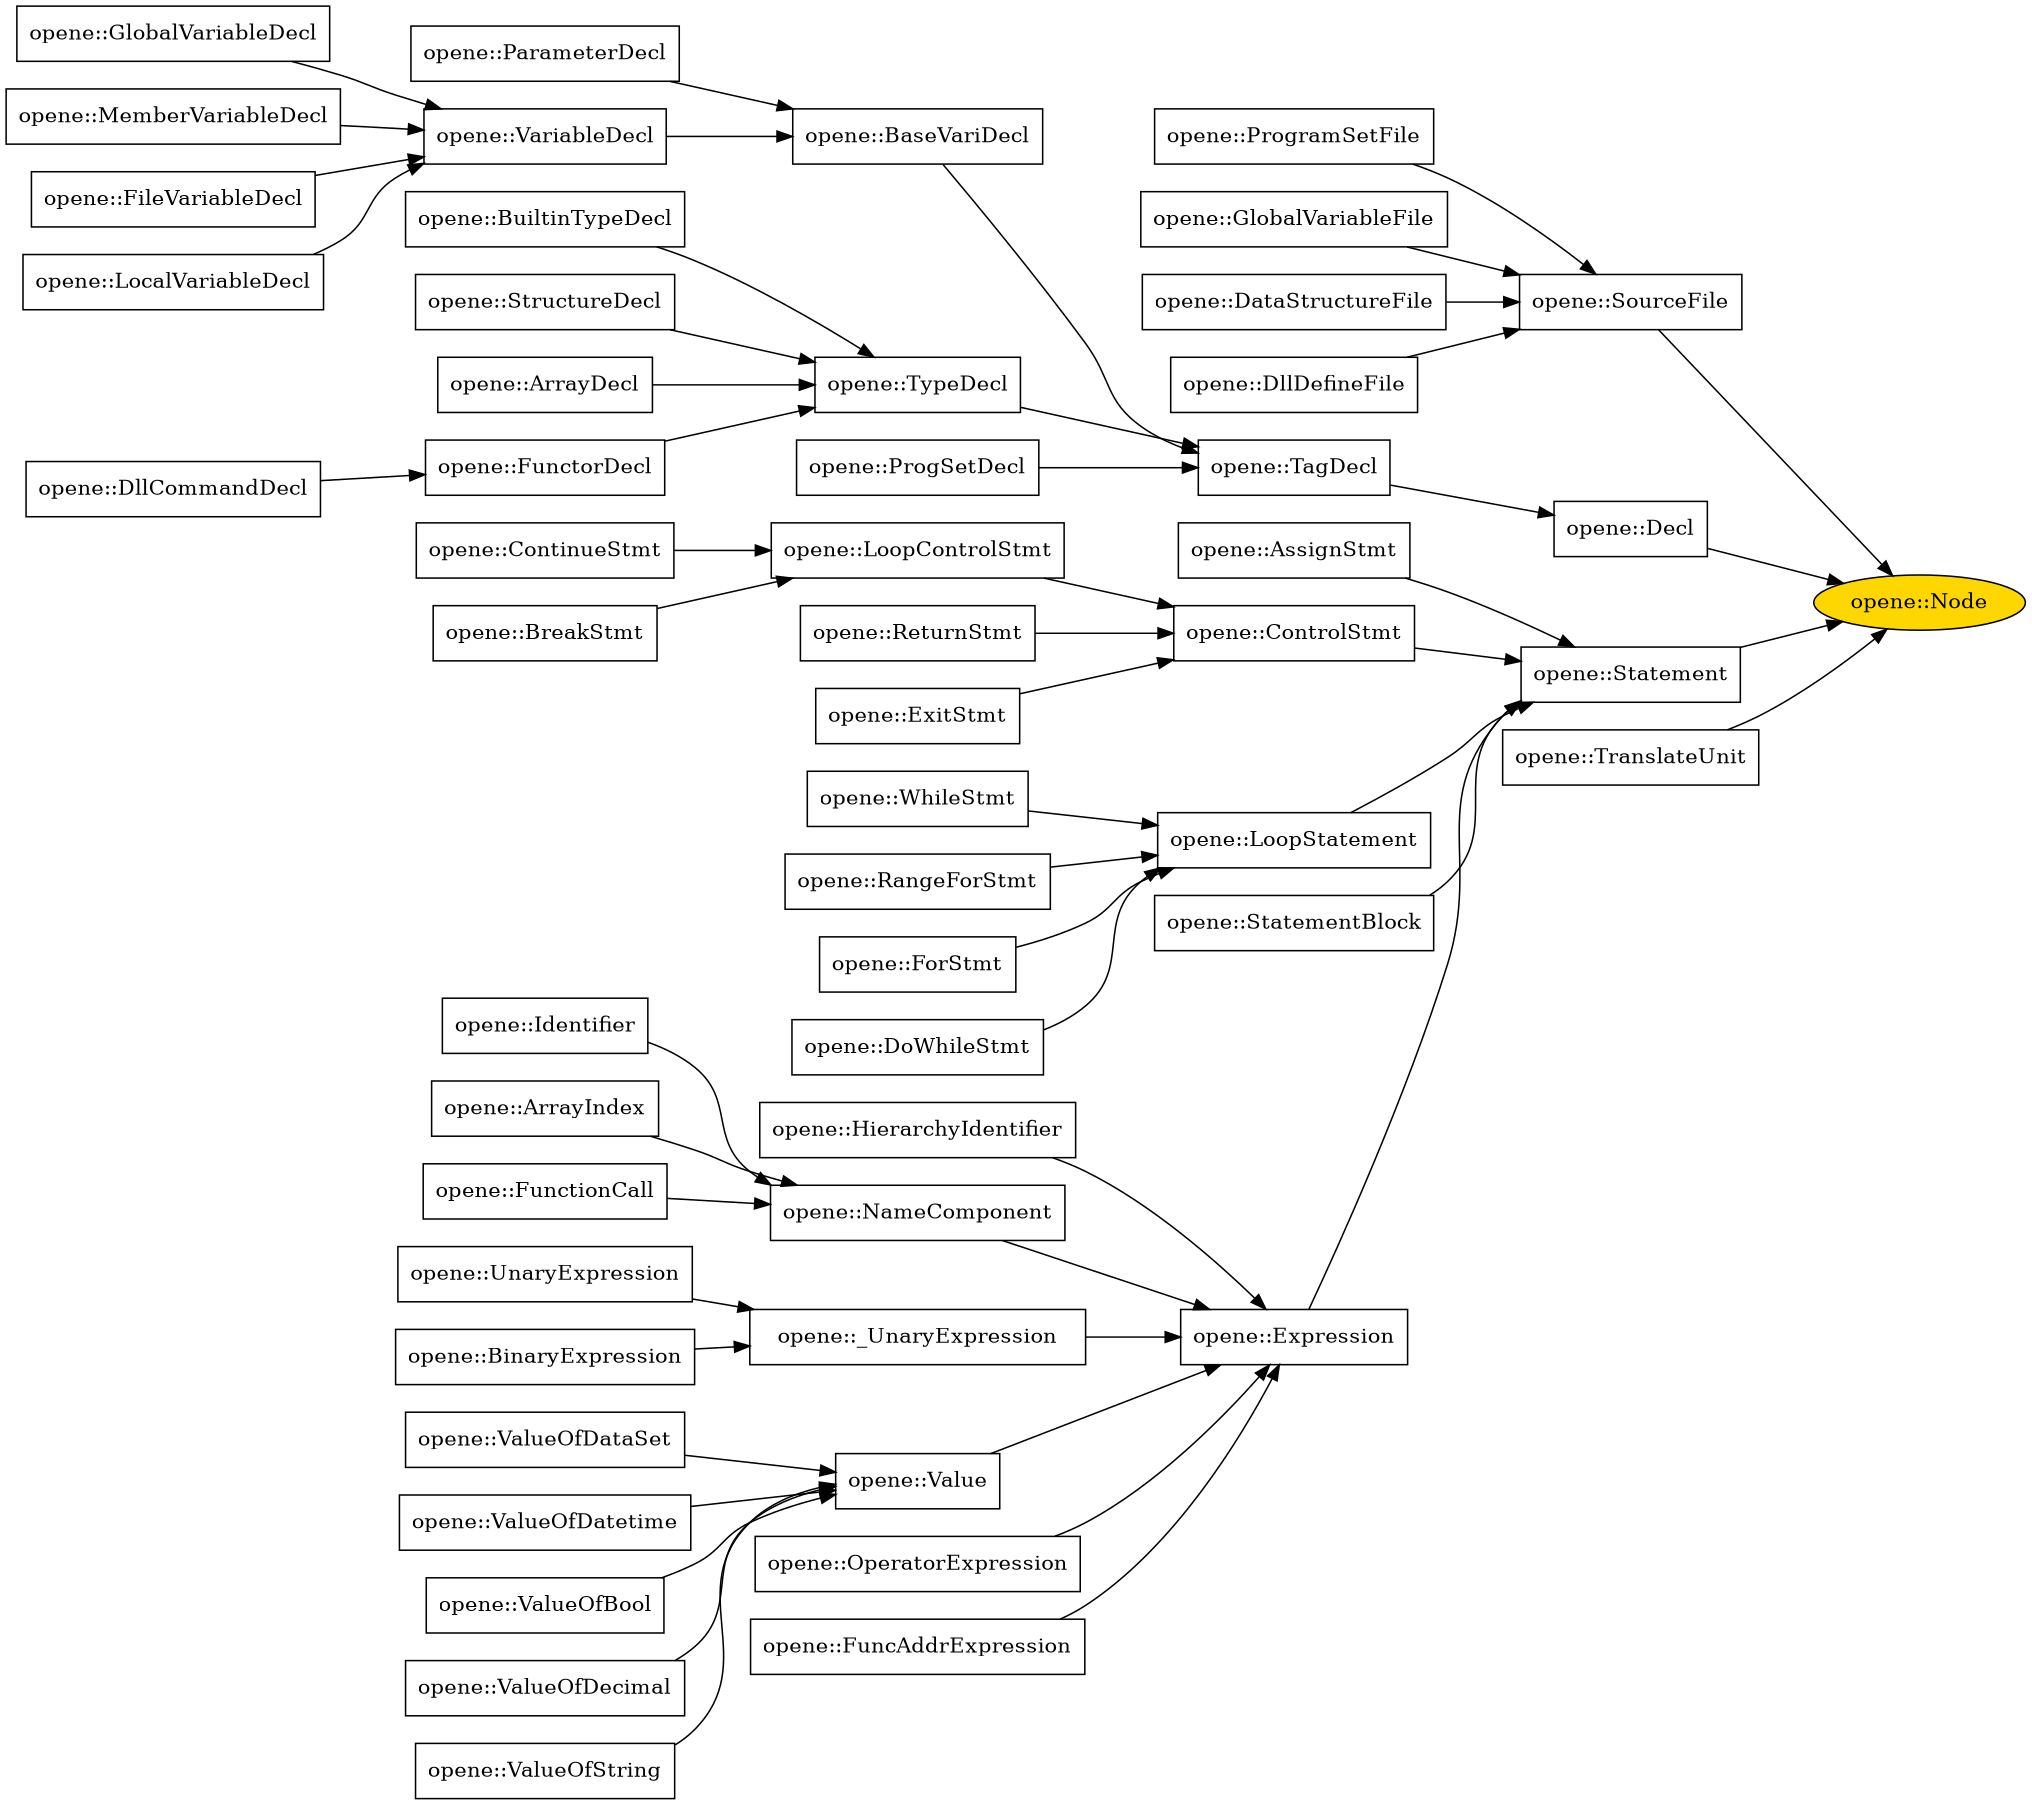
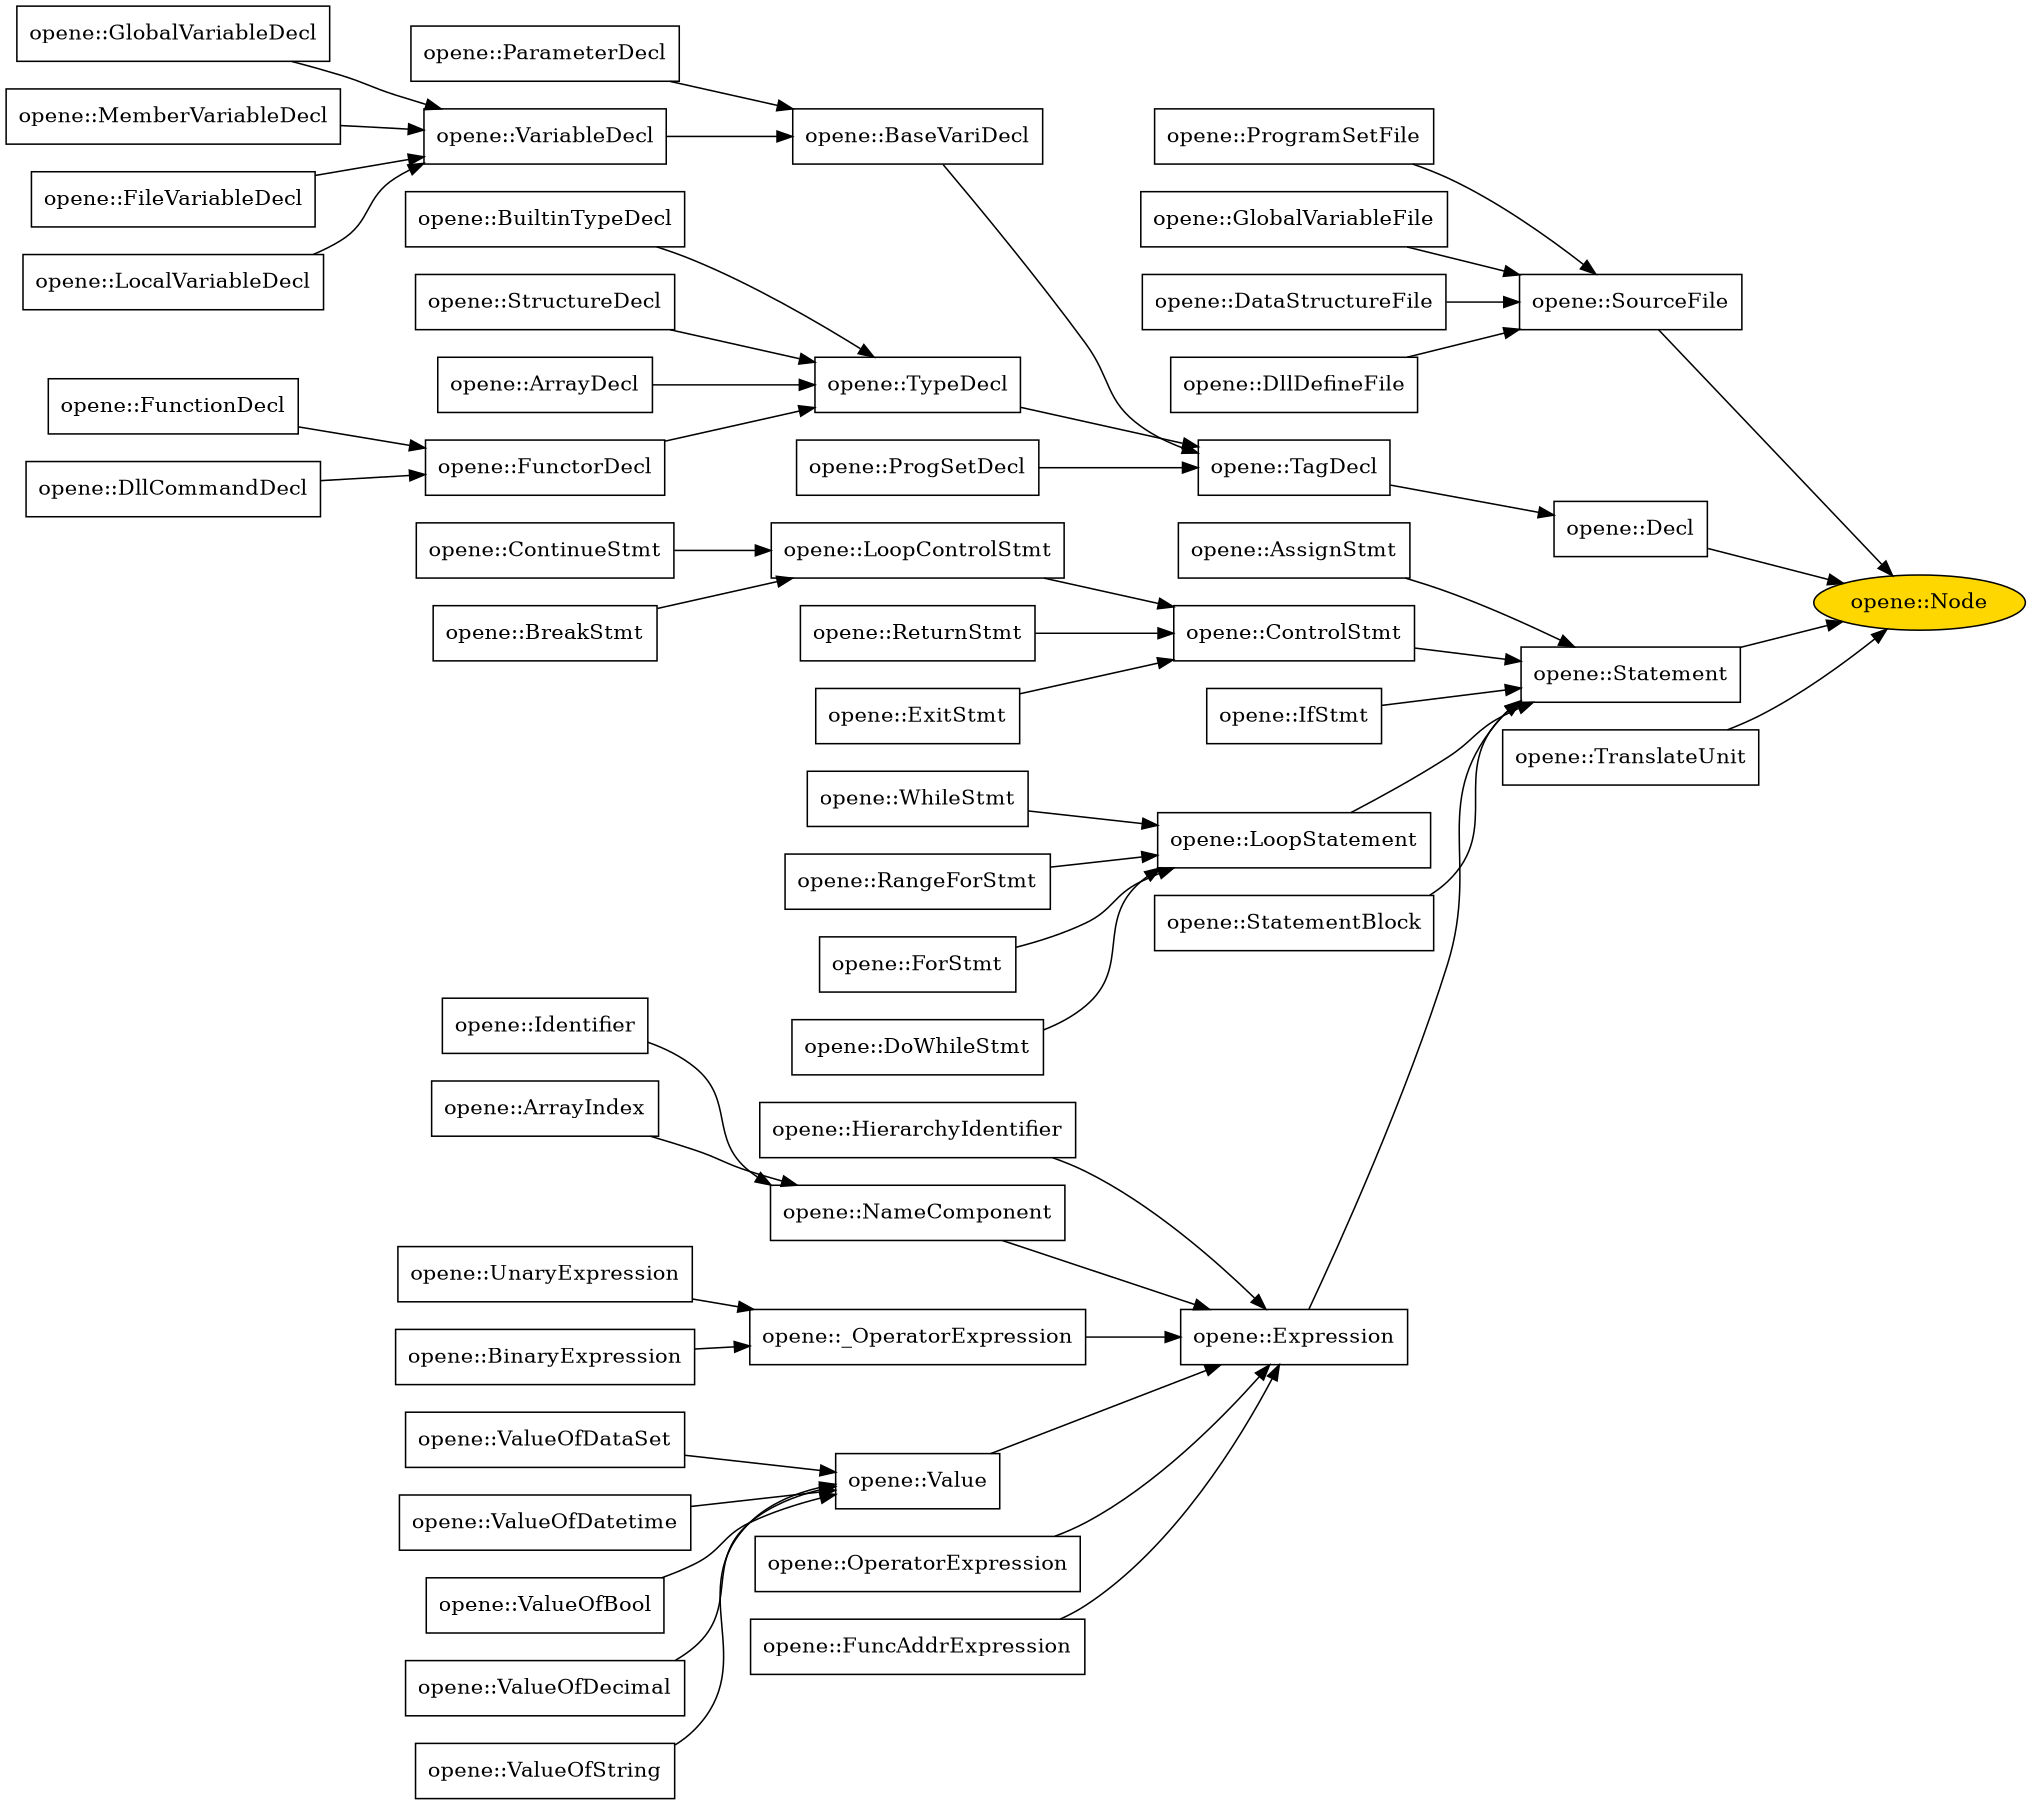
none -> (173, 406)
none -> (1294, 716)
(545, 1191) -> none
(918, 1337) -> (918, 1337)
